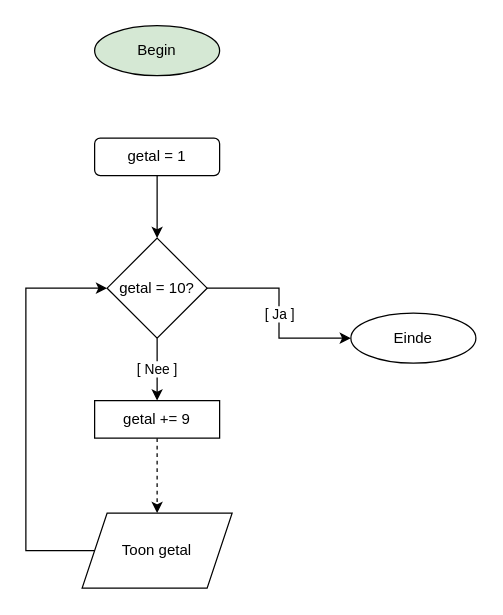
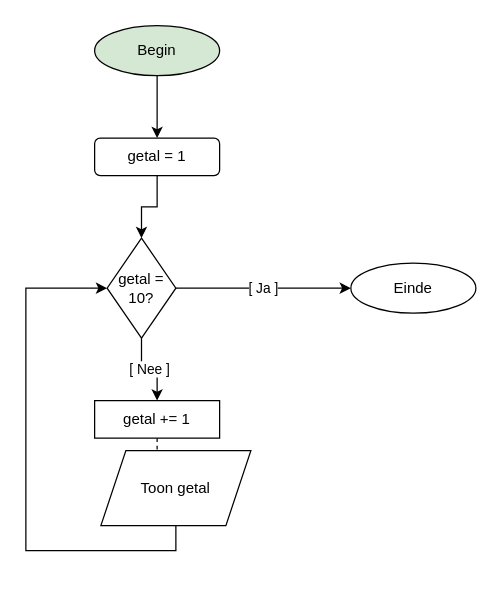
none -> (157, 103)
(157, 288) -> (141, 288)
(413, 338) -> (413, 288)
(157, 419) -> (157, 419)
(157, 551) -> (176, 488)
